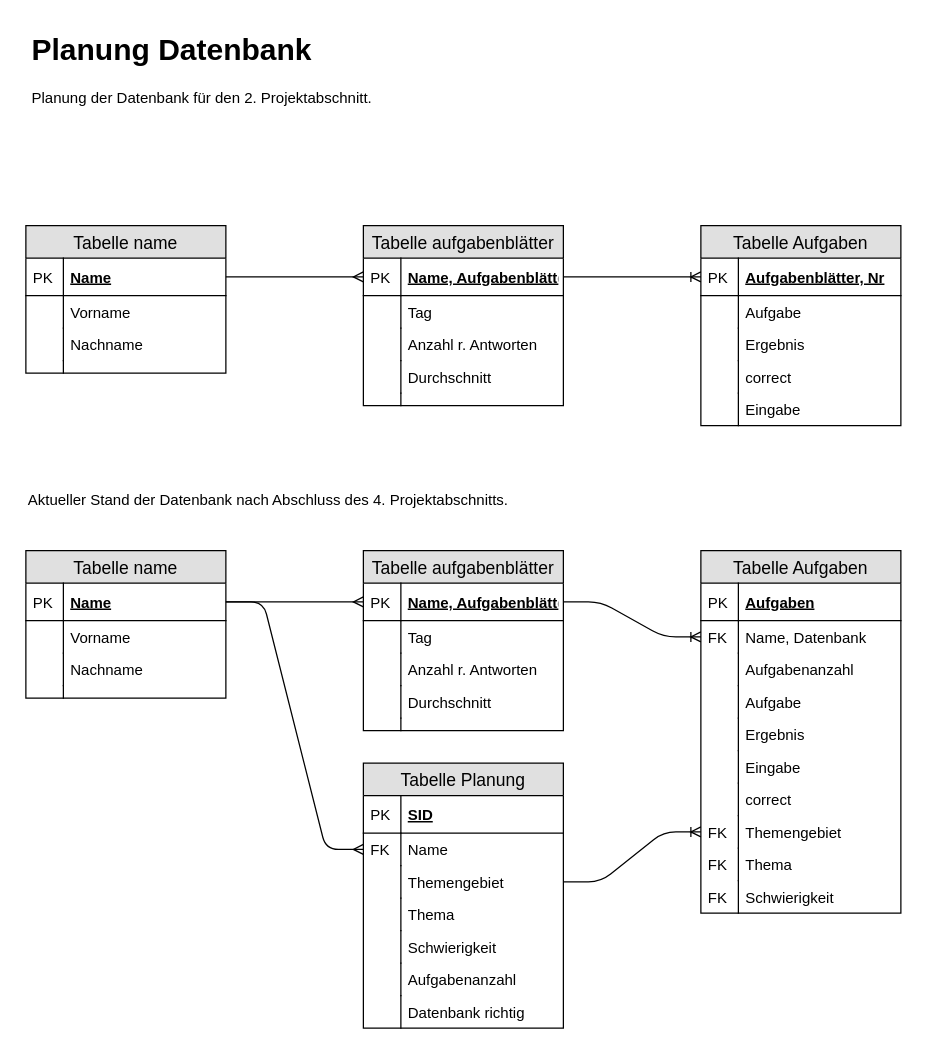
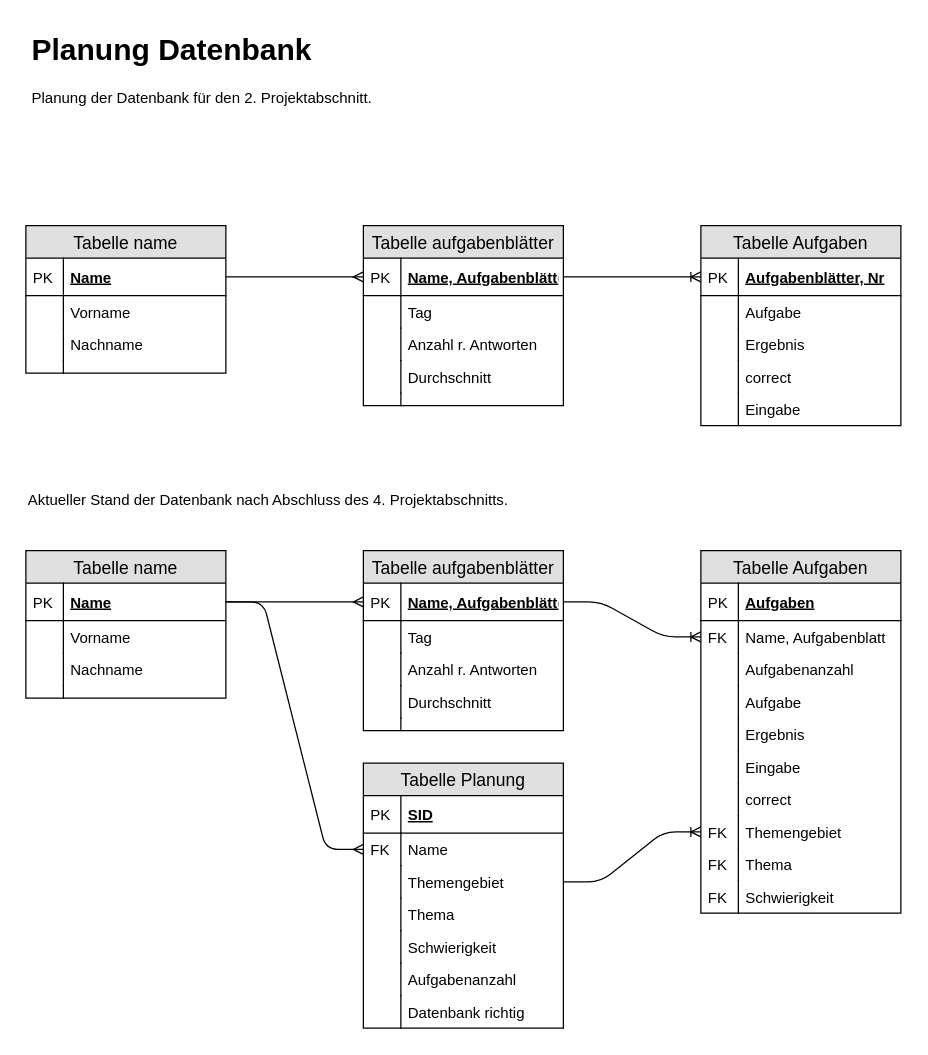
(804, 638) -> (819, 638)
